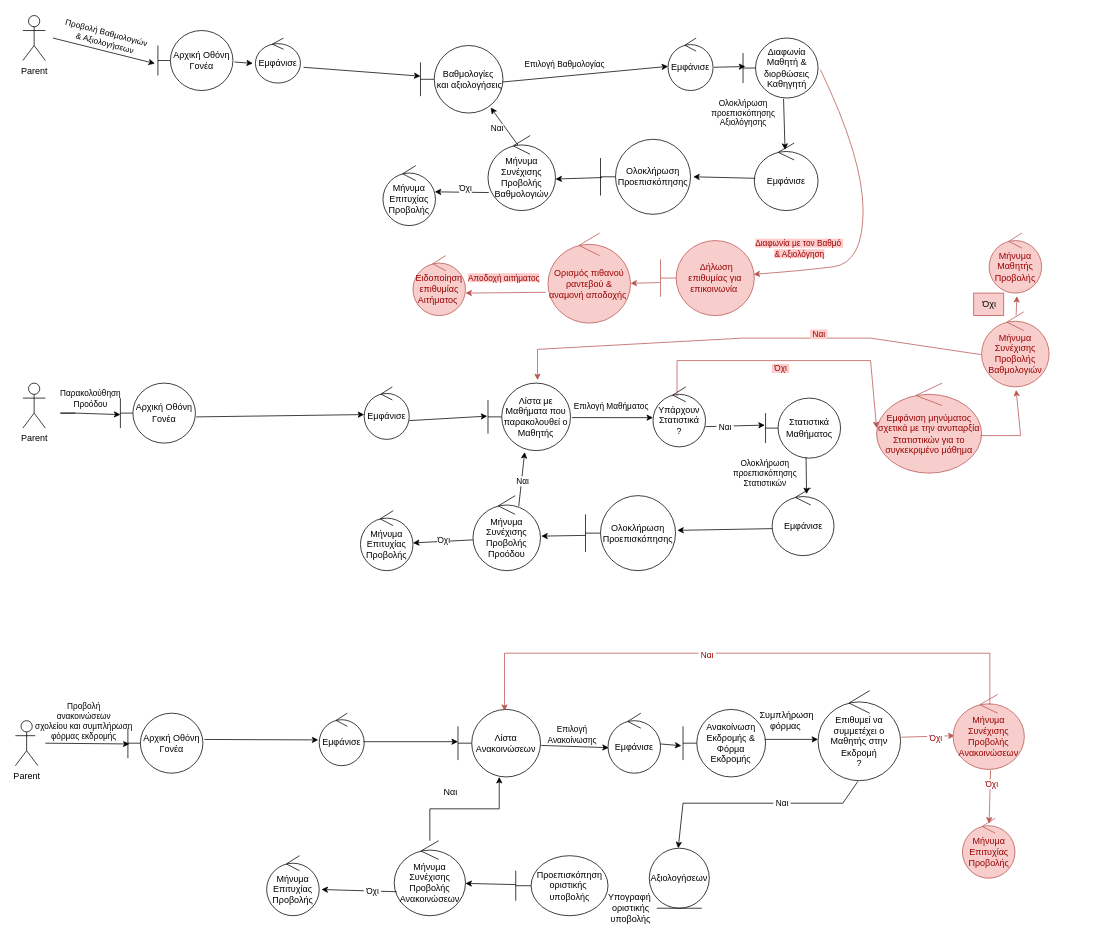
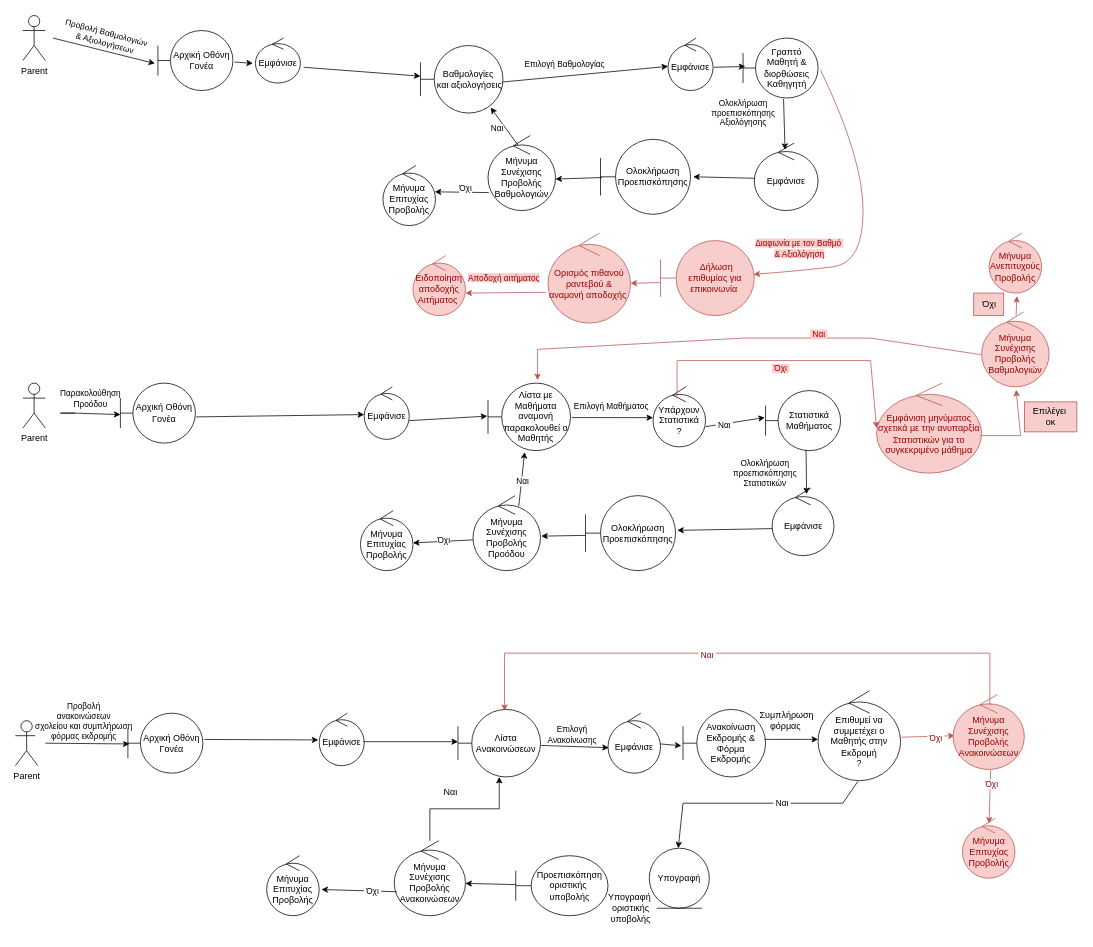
(787, 68) -> (787, 68)
(1015, 267) -> (1015, 267)
(439, 289) -> (439, 289)
(536, 417) -> (536, 417)
none -> (1050, 417)
(803, 428) -> (803, 420)
(679, 878) -> (679, 878)
